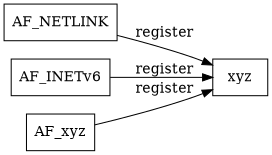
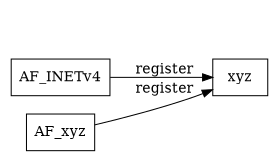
(61, 22) -> none
(61, 77) -> (61, 77)
